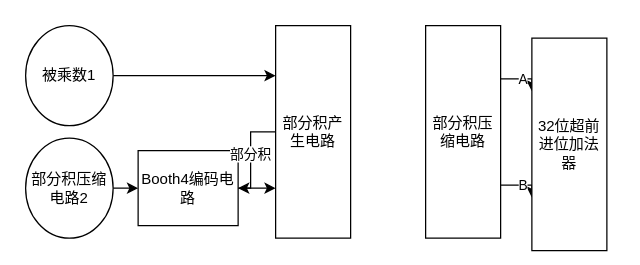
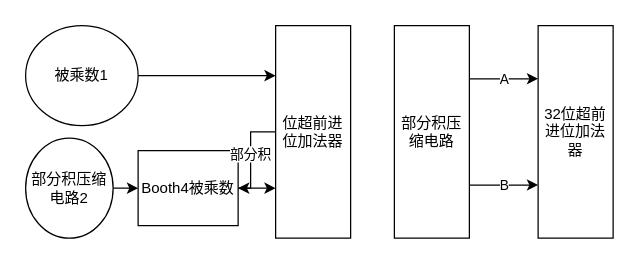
(69, 76) -> (82, 76)
(313, 132) -> (313, 132)
(463, 132) -> (432, 132)
(569, 144) -> (576, 132)
(188, 188) -> (188, 188)
